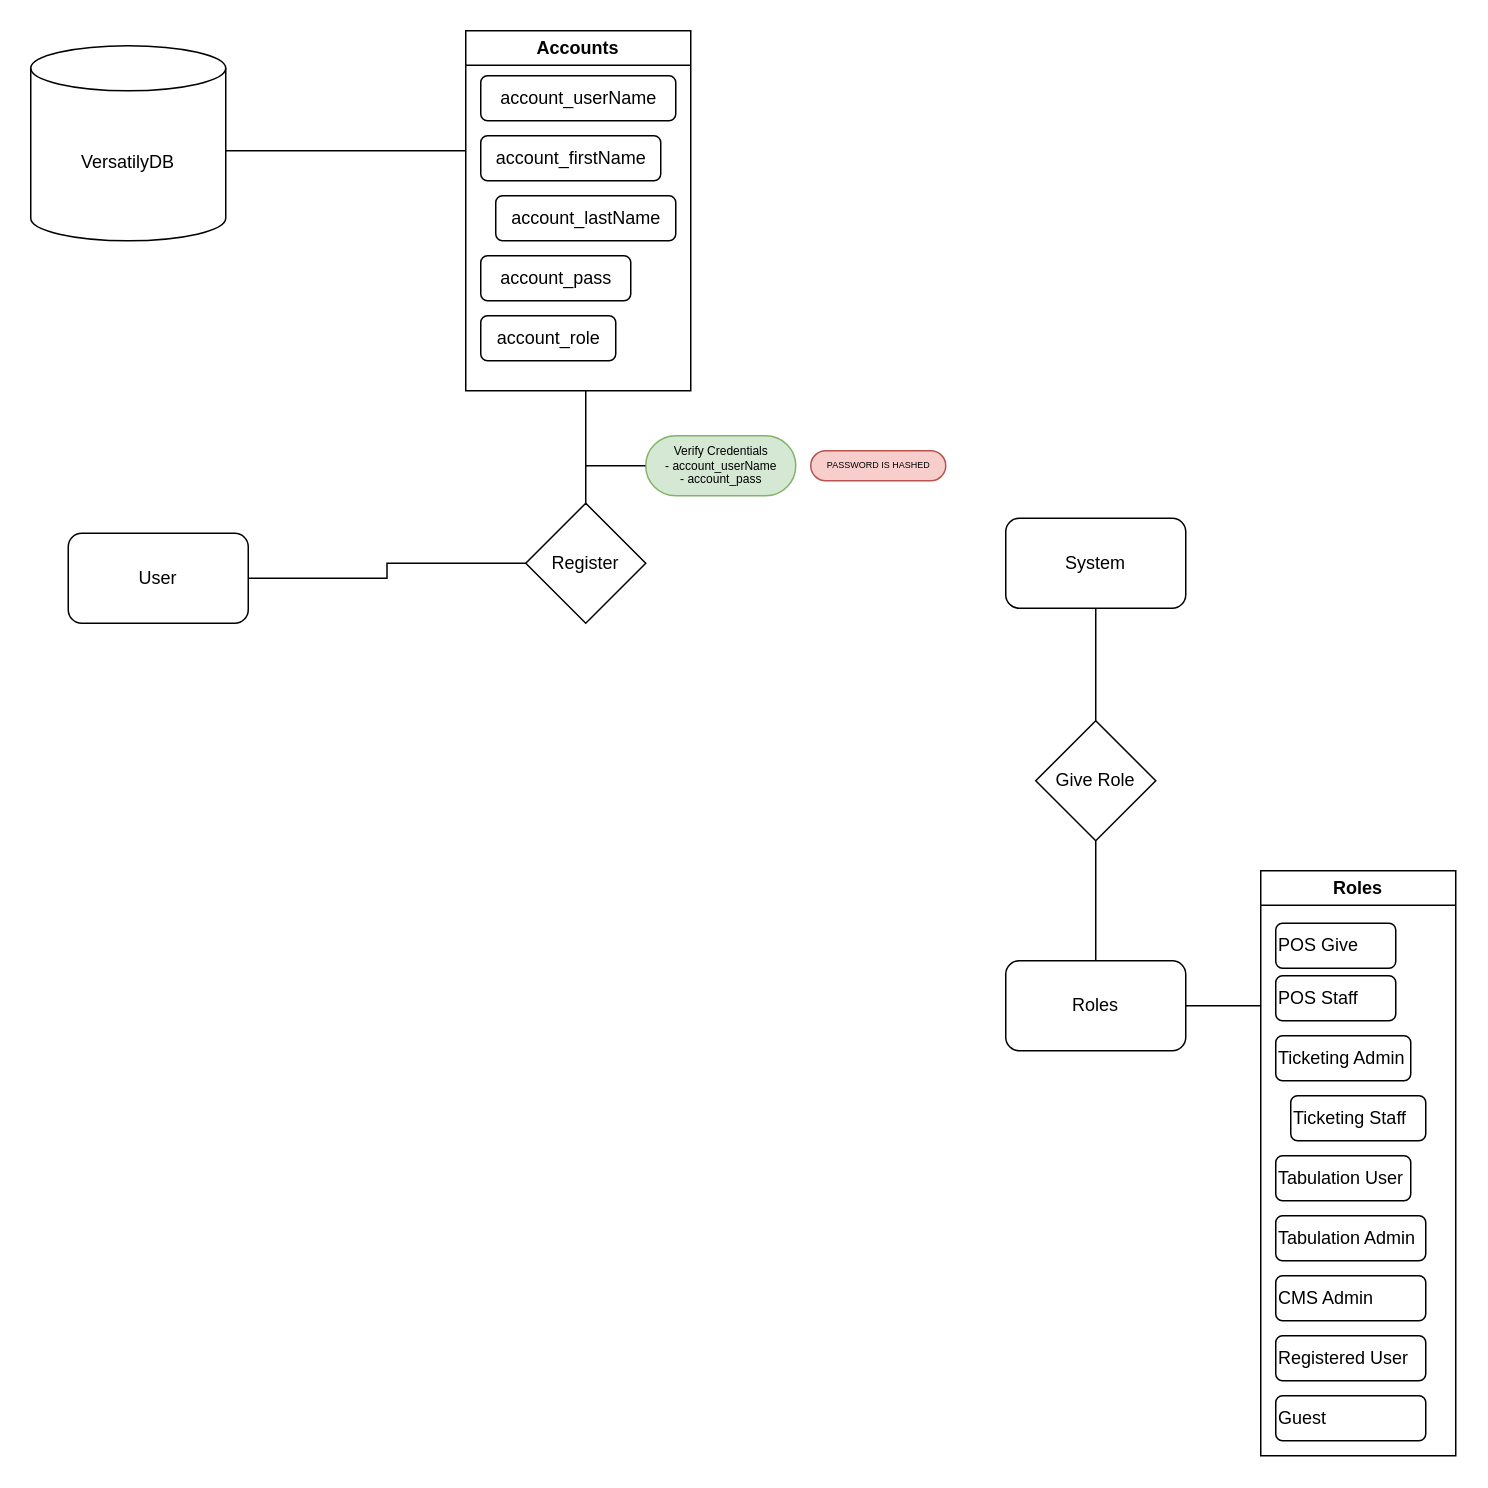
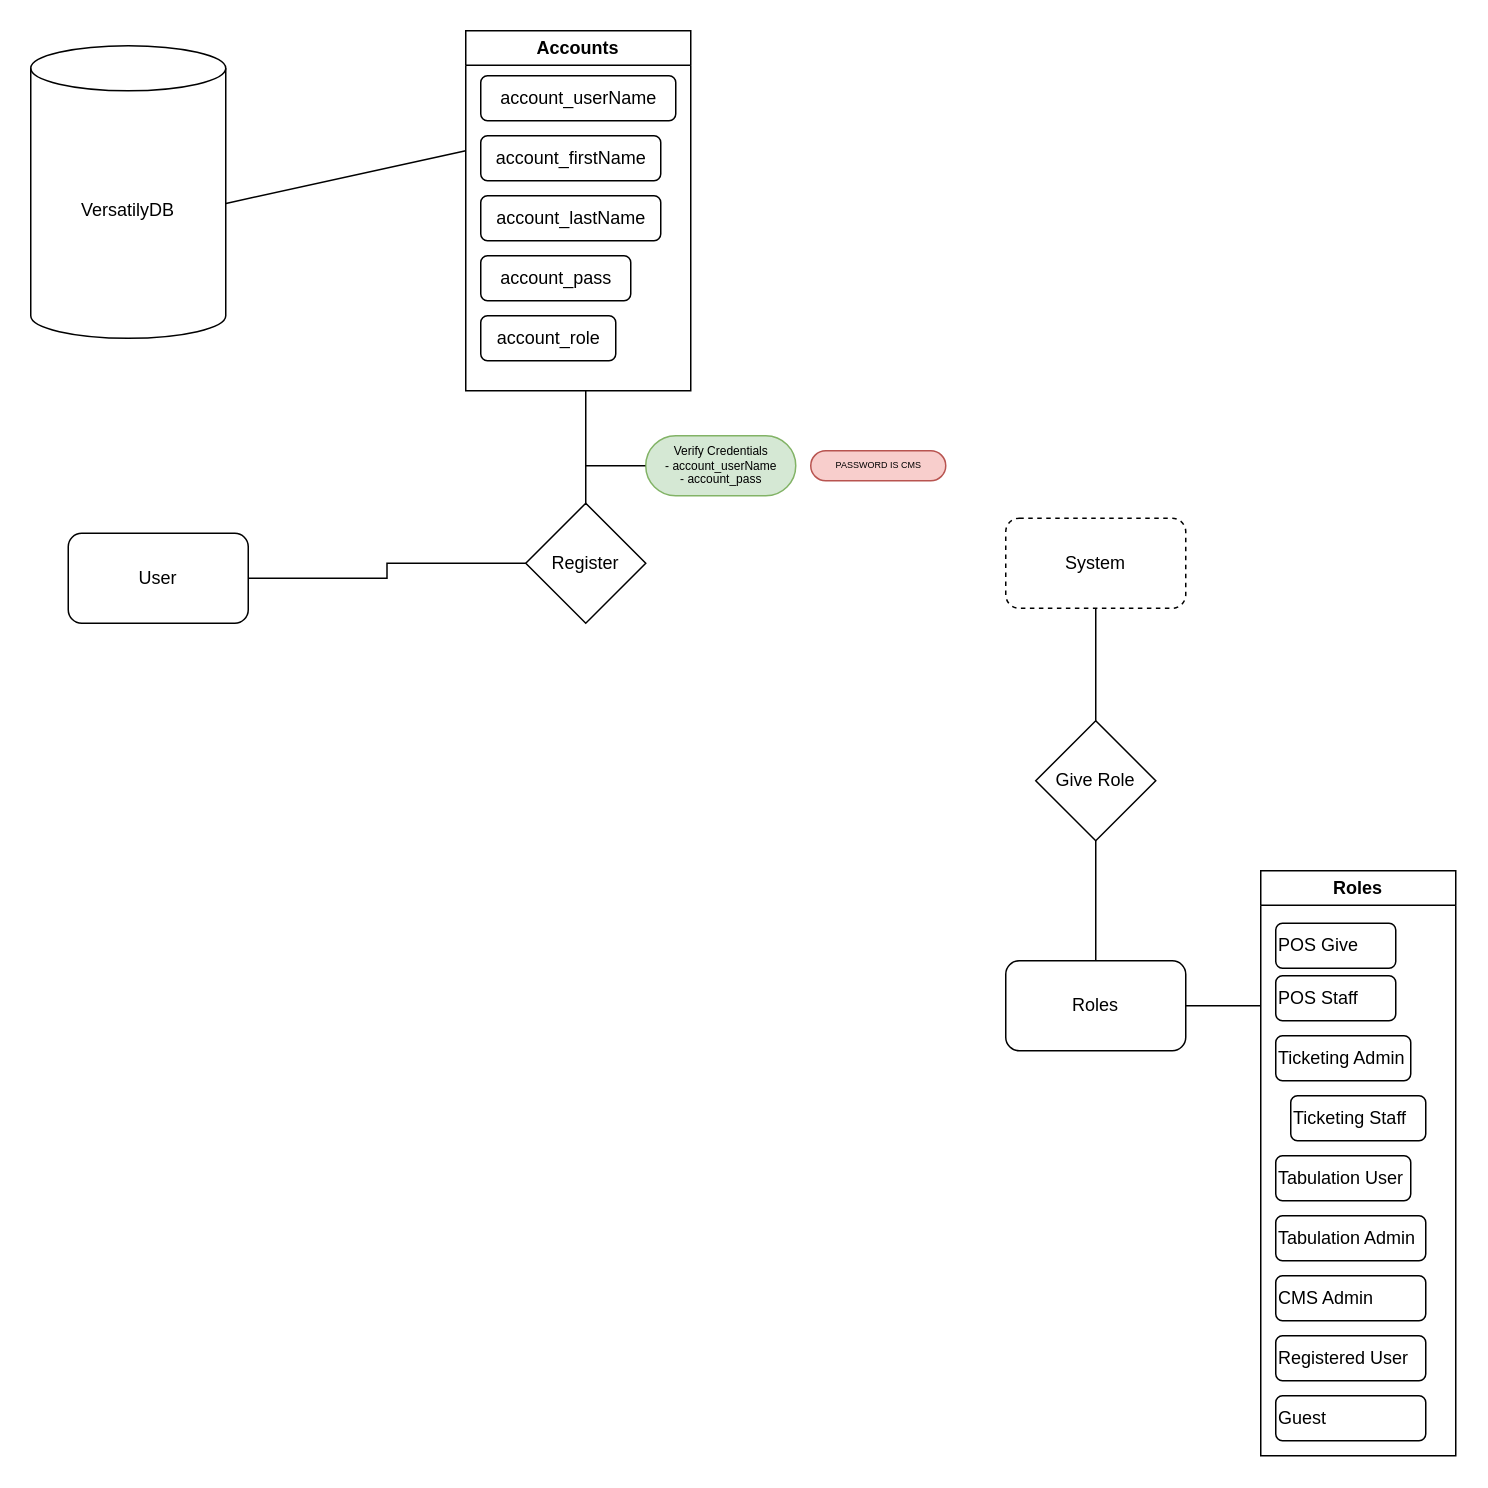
(128, 143) -> (128, 192)
(586, 218) -> (571, 218)
(879, 466) -> (879, 466)
(1096, 563) -> (1096, 563)
